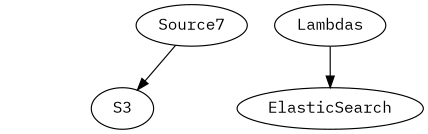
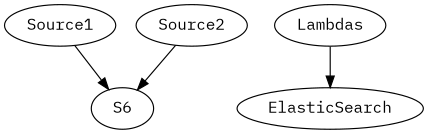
none -> (60, 25)
(192, 25) -> (192, 25)
(122, 108) -> (122, 108)
